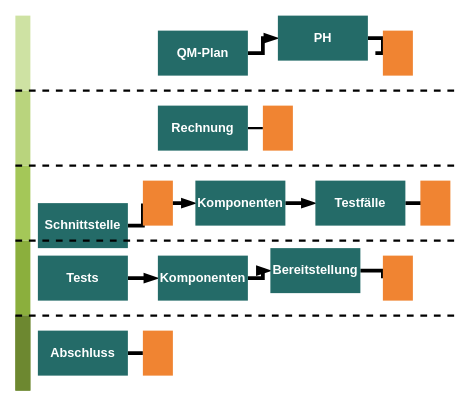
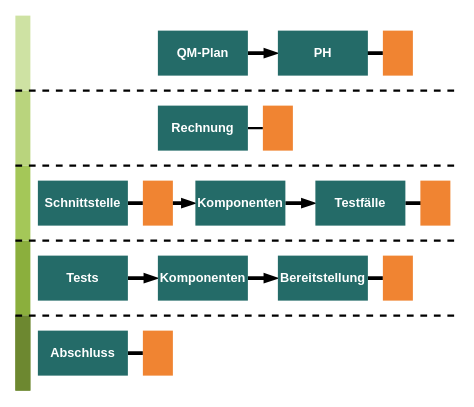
(323, 38) -> (323, 53)
(83, 225) -> (83, 203)
(315, 270) -> (323, 278)
